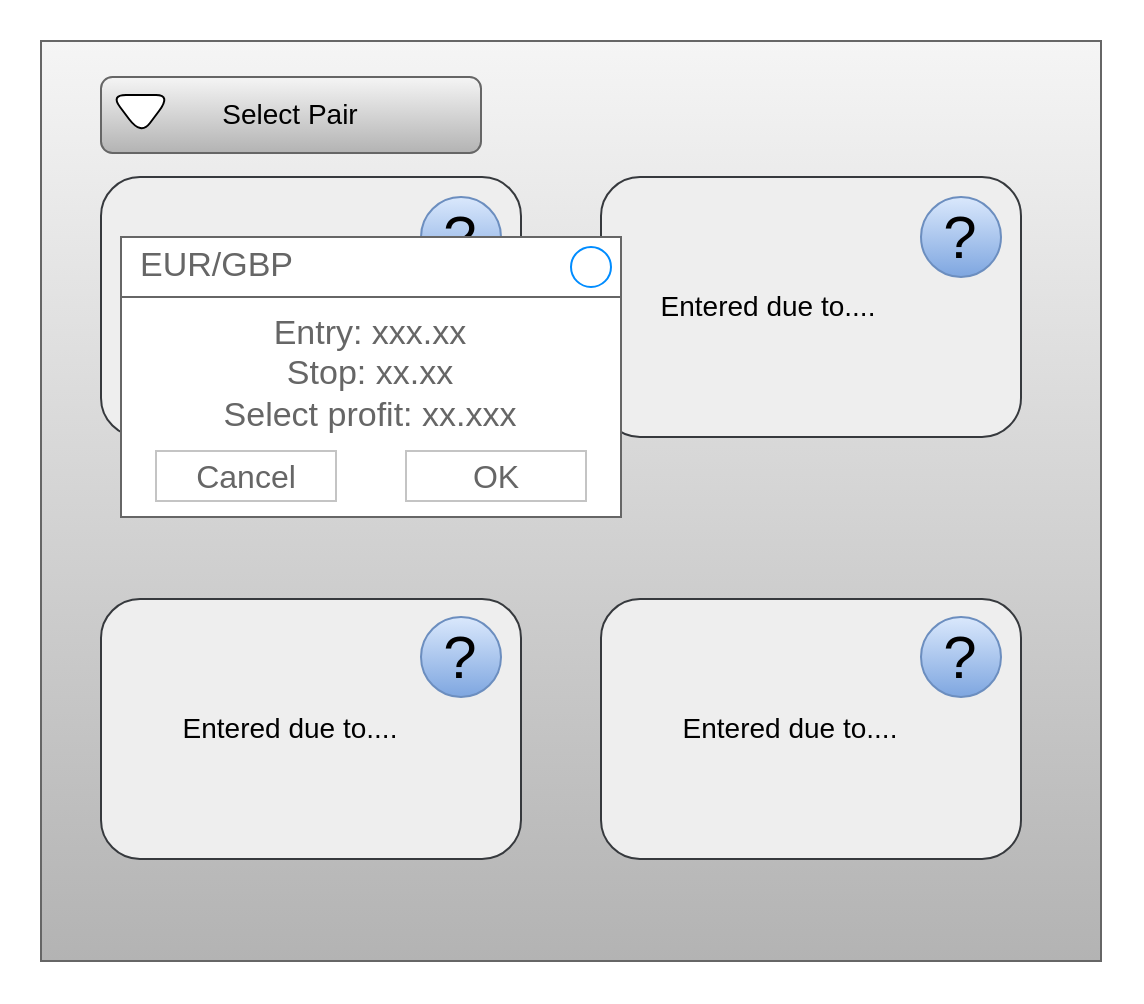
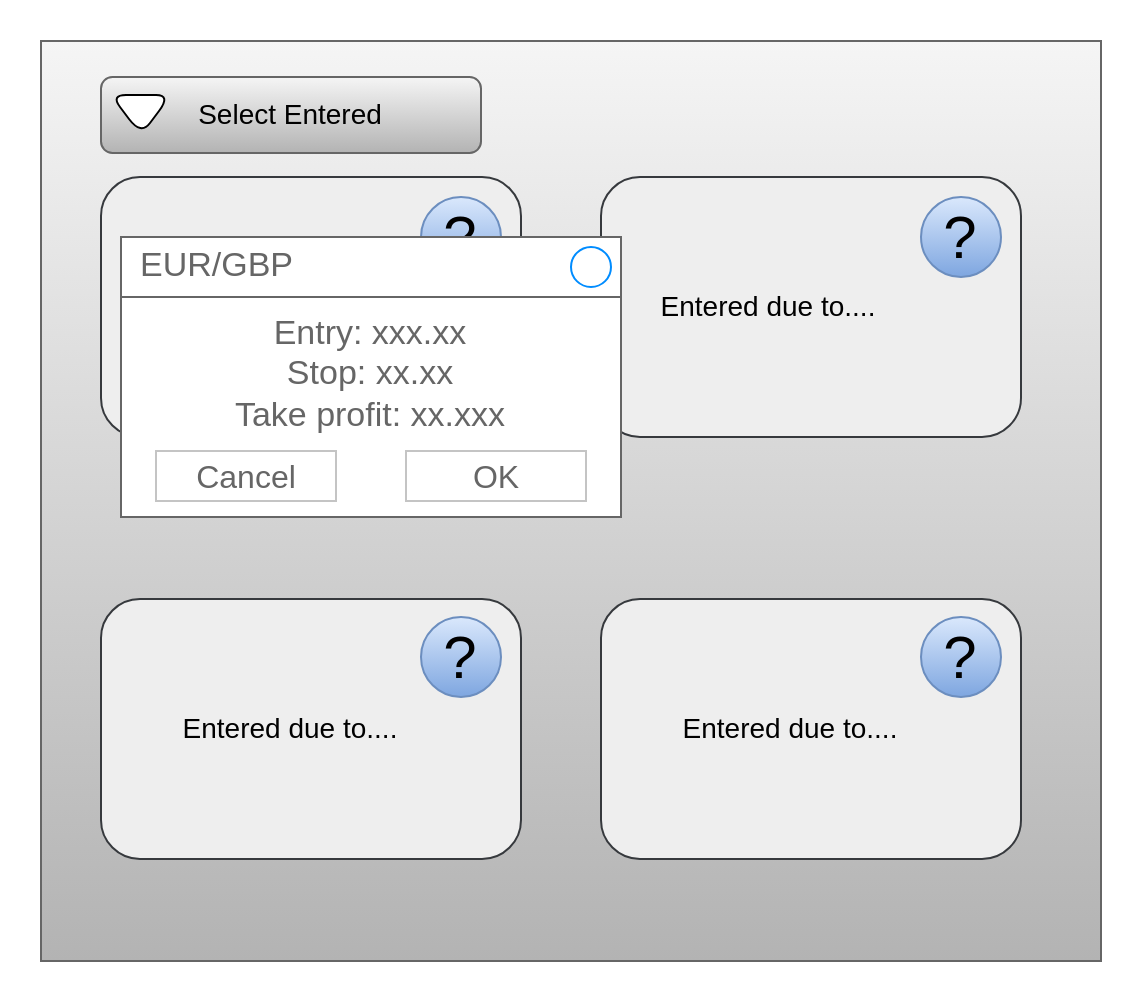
(291, 115) -> (291, 115)
(371, 376) -> (371, 376)
